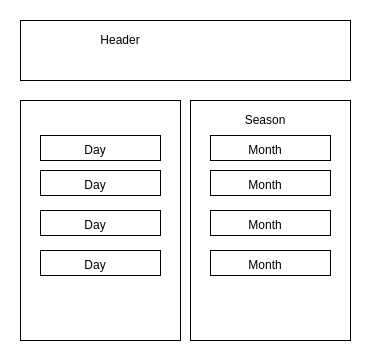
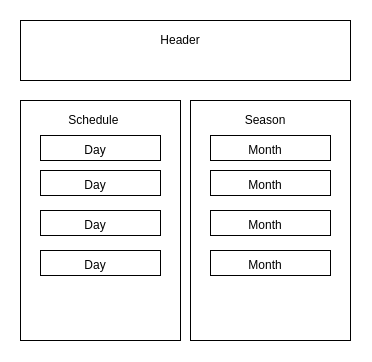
(121, 41) -> (181, 41)
none -> (96, 121)
